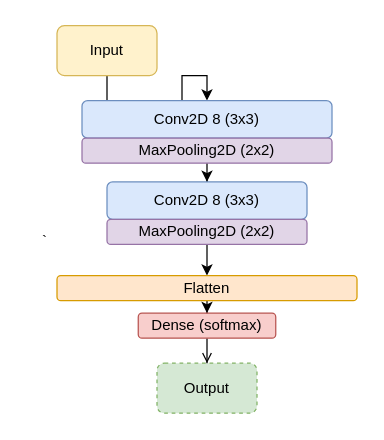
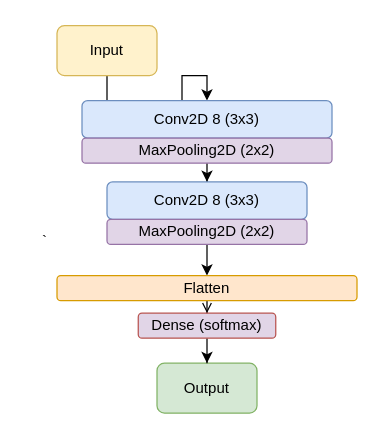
(207, 303) -> (207, 304)
(207, 326) -> (207, 326)
(207, 354) -> (207, 353)
(207, 388) -> (207, 388)
